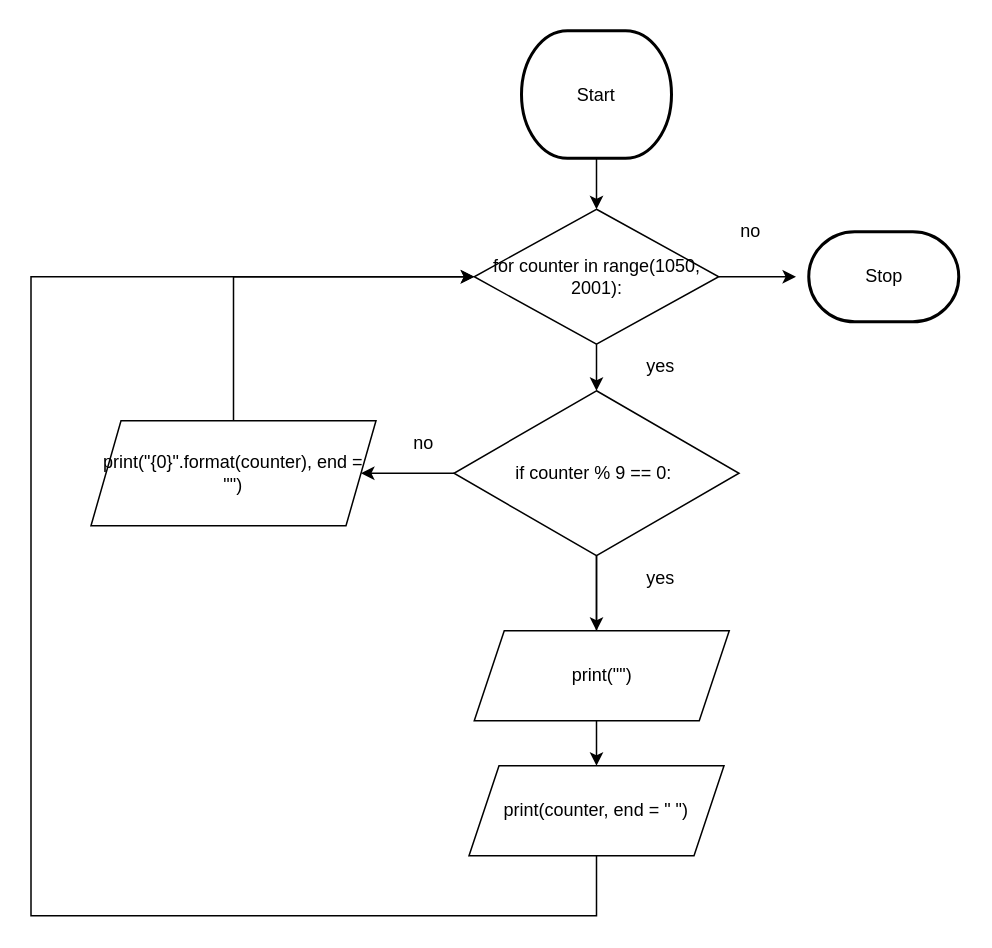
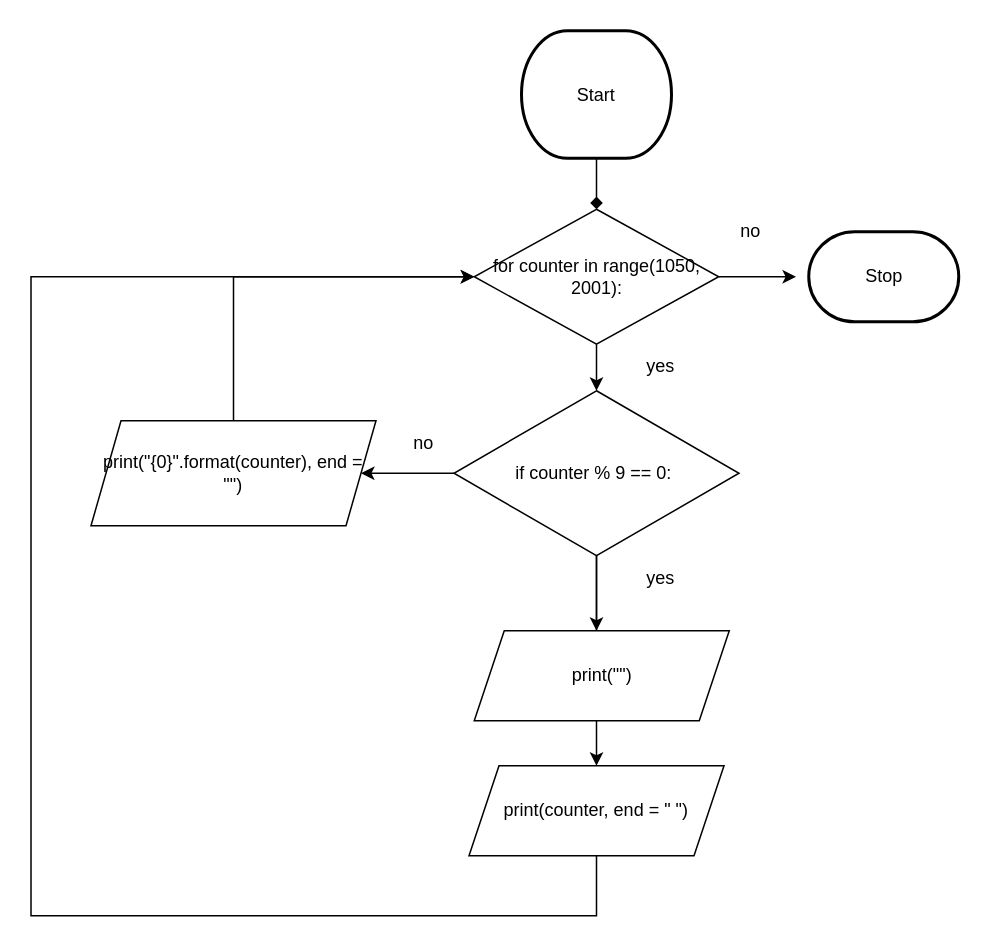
(596, 197) -> (596, 196)
